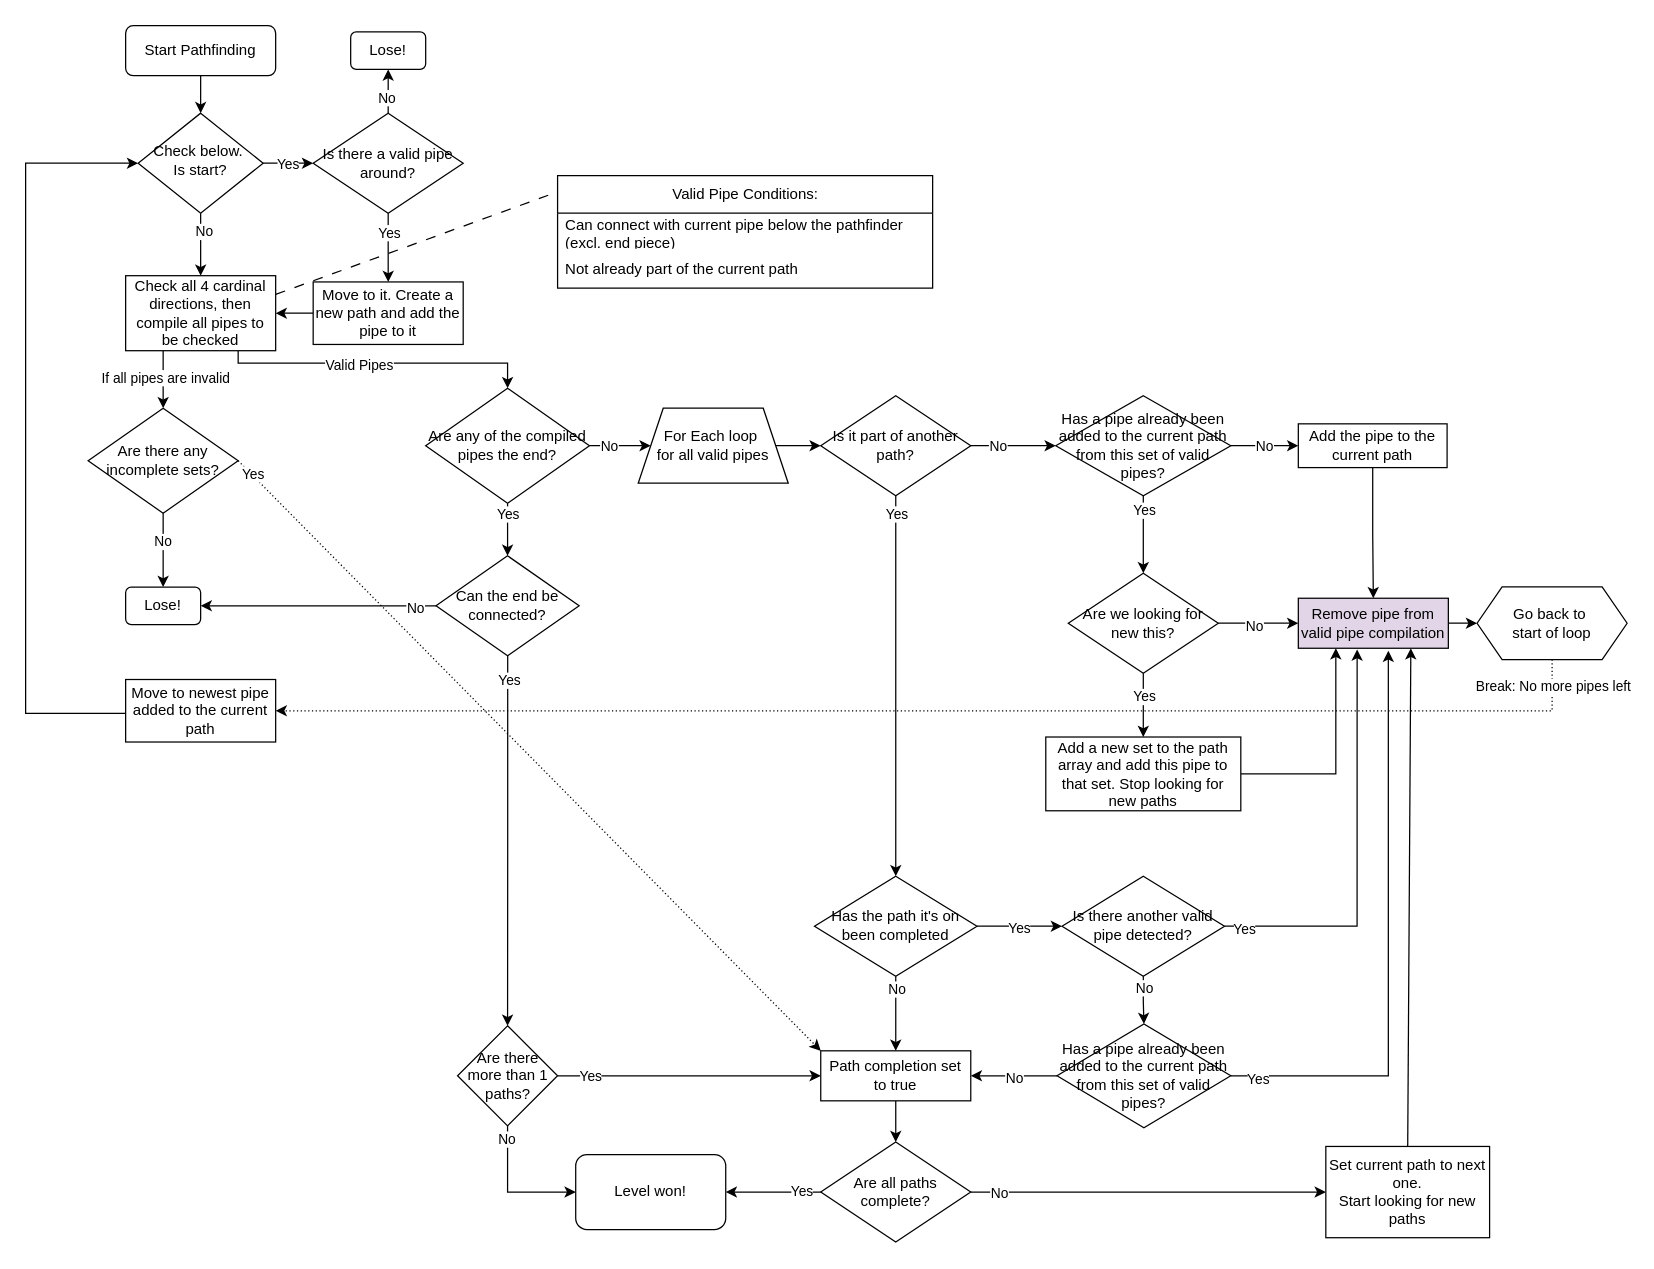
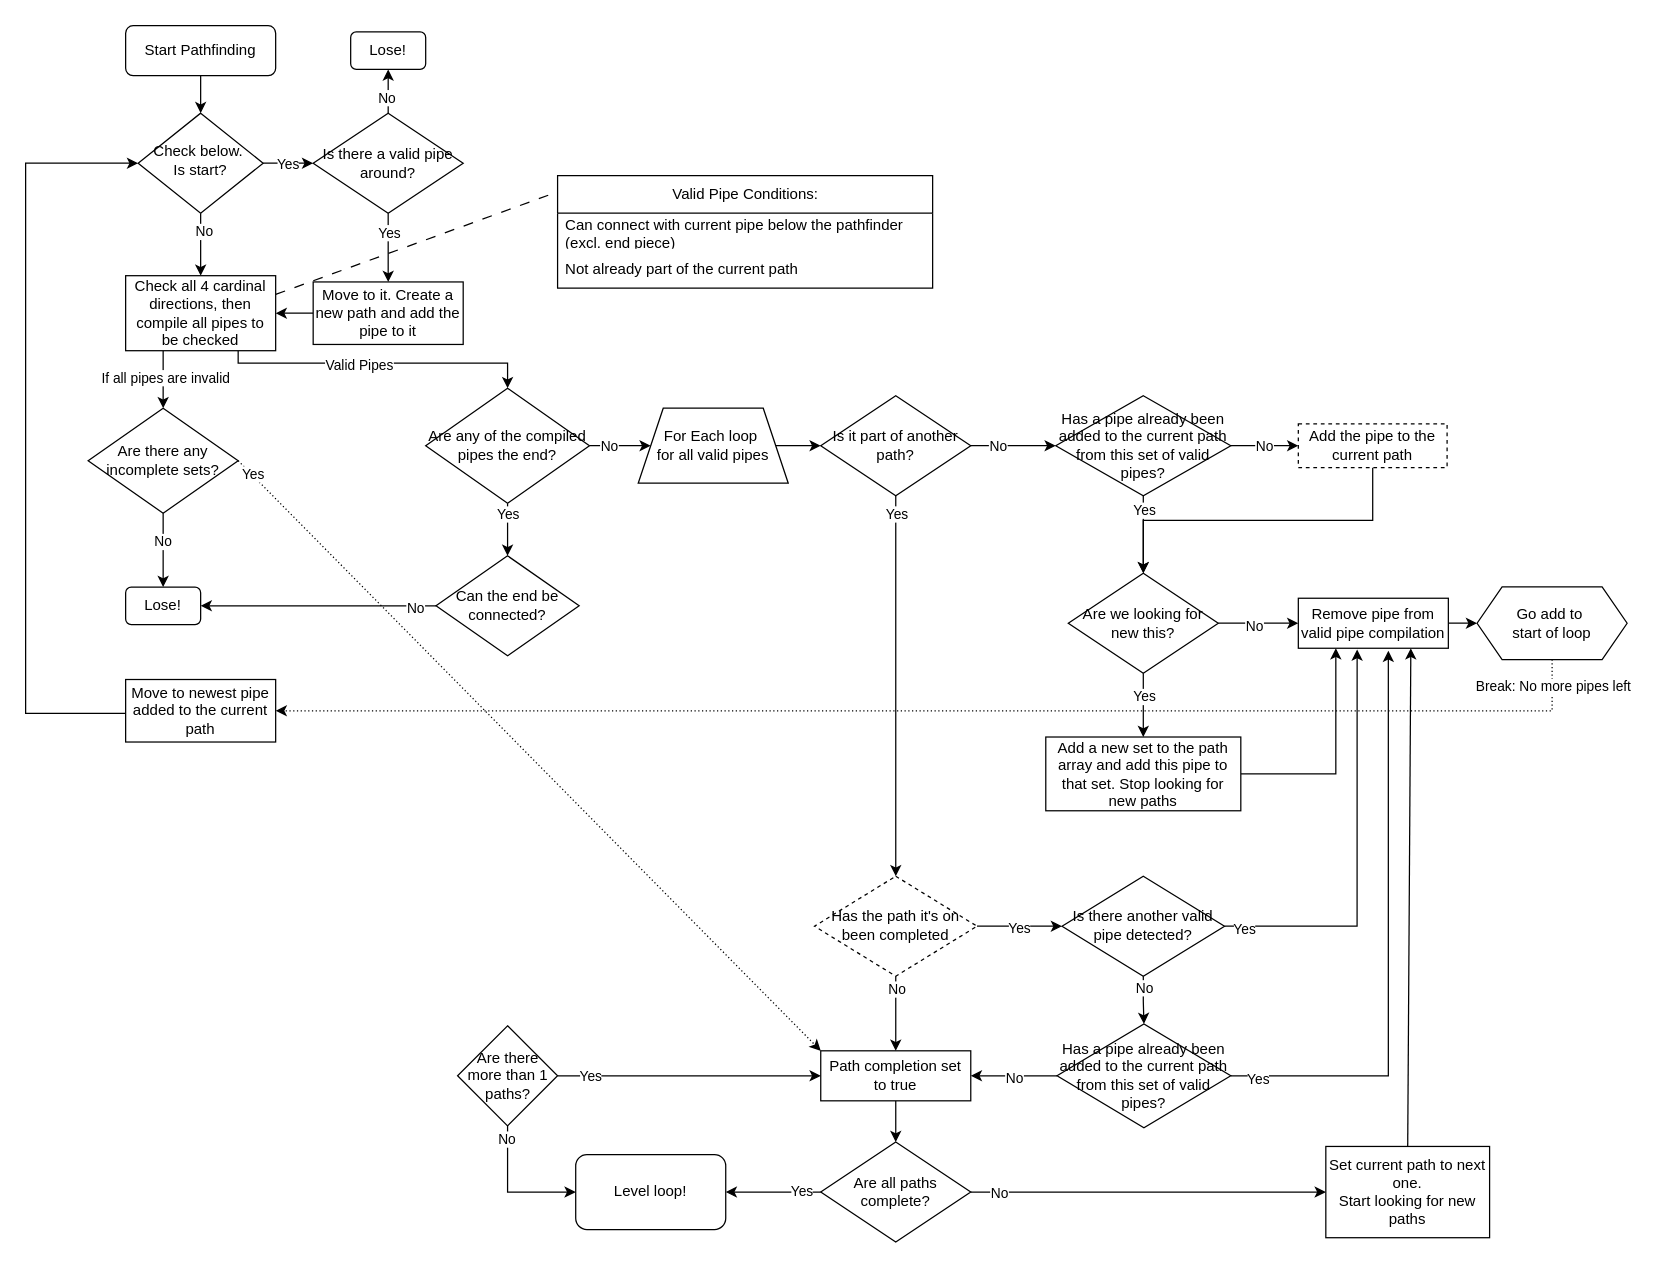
(1373, 446) -> (1373, 446)
(1373, 554) -> (1260, 520)
(1373, 623) -> (1373, 623)
(1552, 623) -> (1552, 623)
(508, 836) -> none
(896, 926) -> (896, 926)
(651, 1192) -> (651, 1192)
